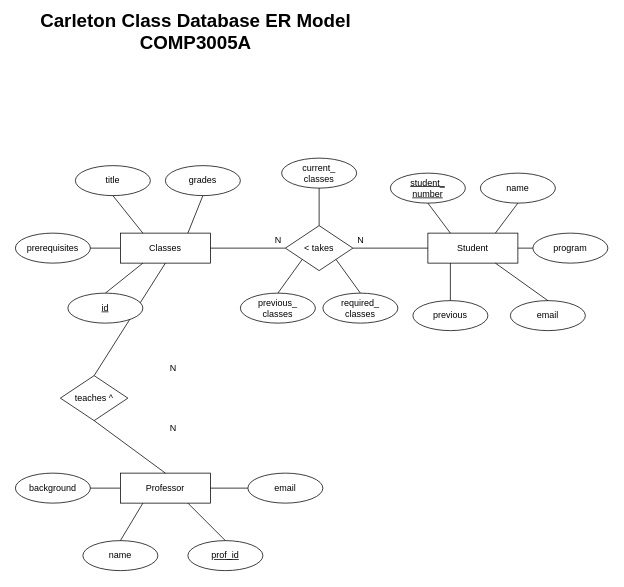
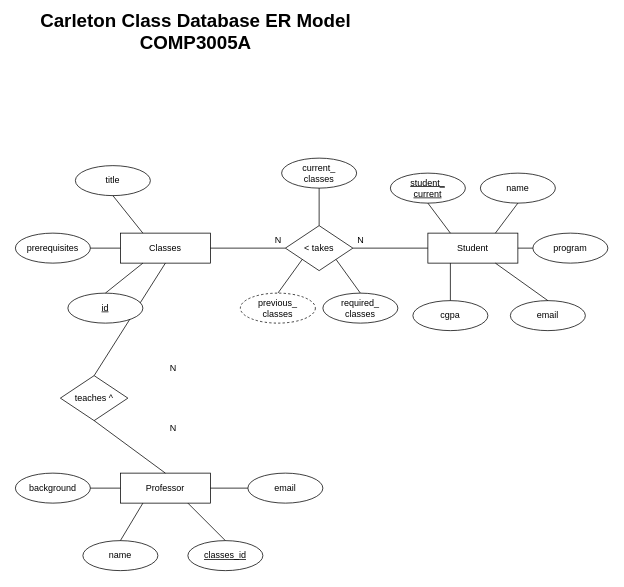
(203, 180) -> none
(428, 188) -> (428, 188)
(195, 214) -> none
(278, 308) -> (278, 308)
(450, 315) -> (450, 315)
(225, 555) -> (225, 555)
